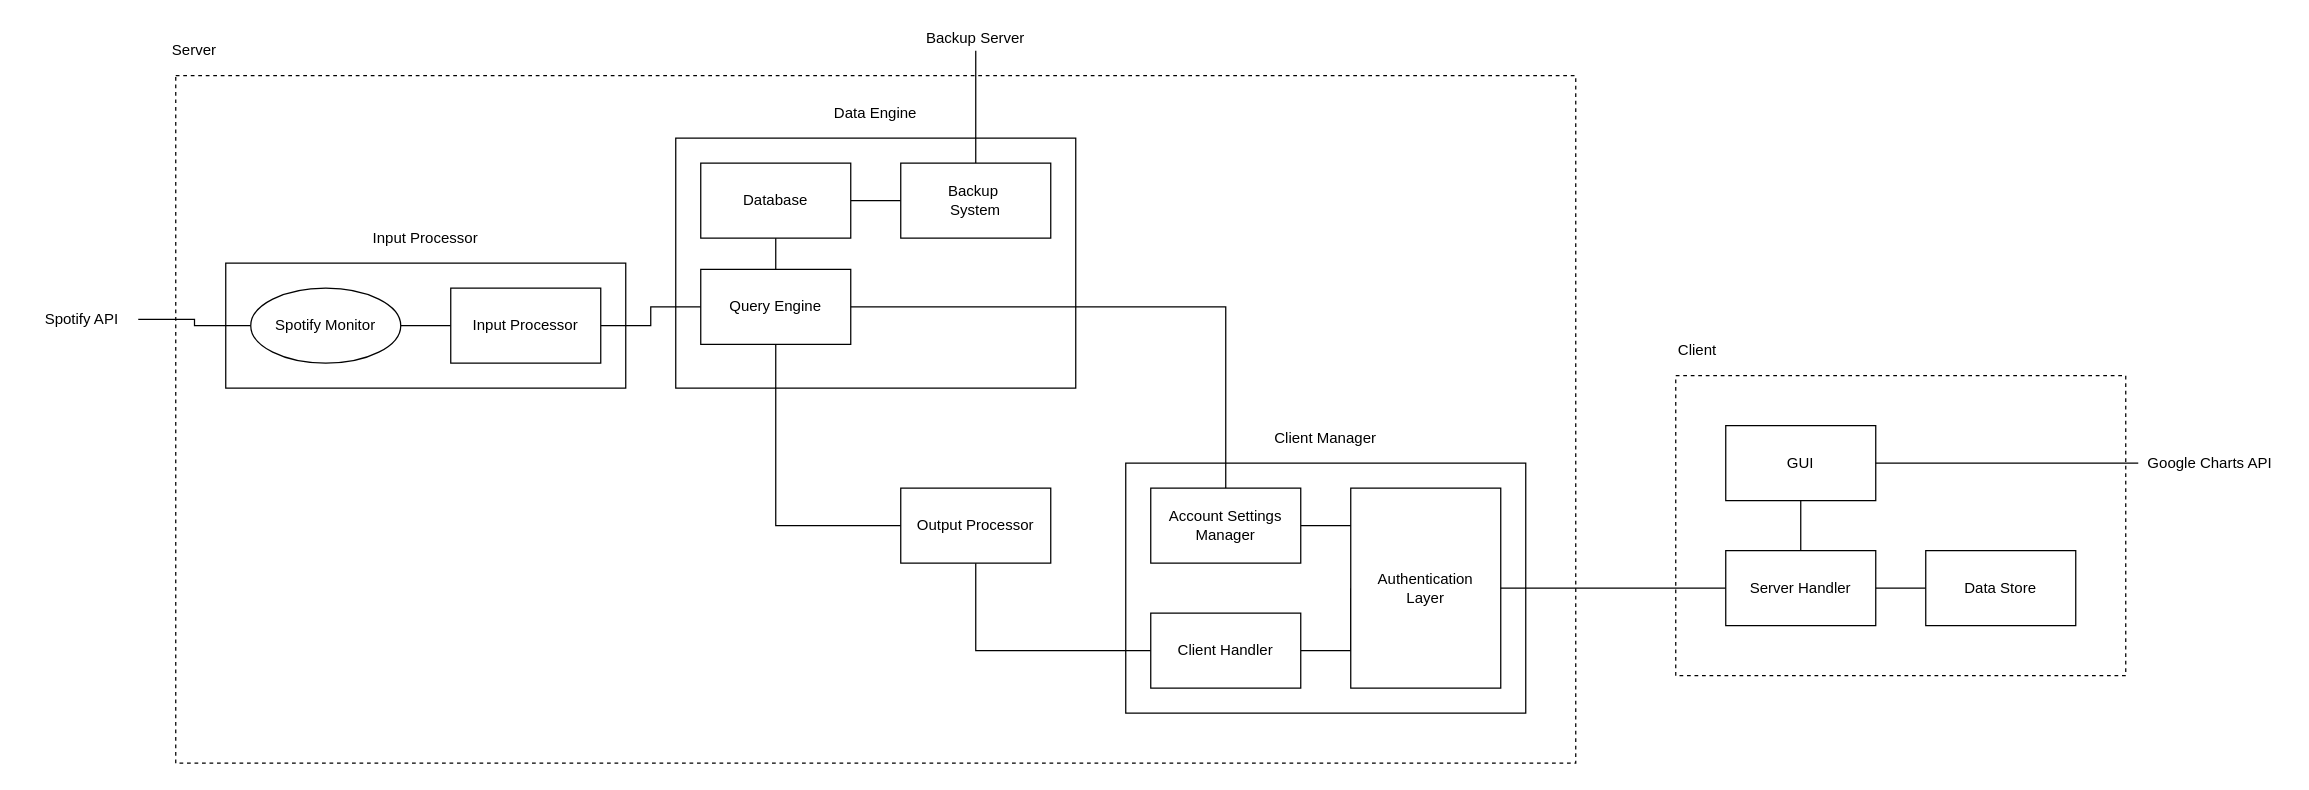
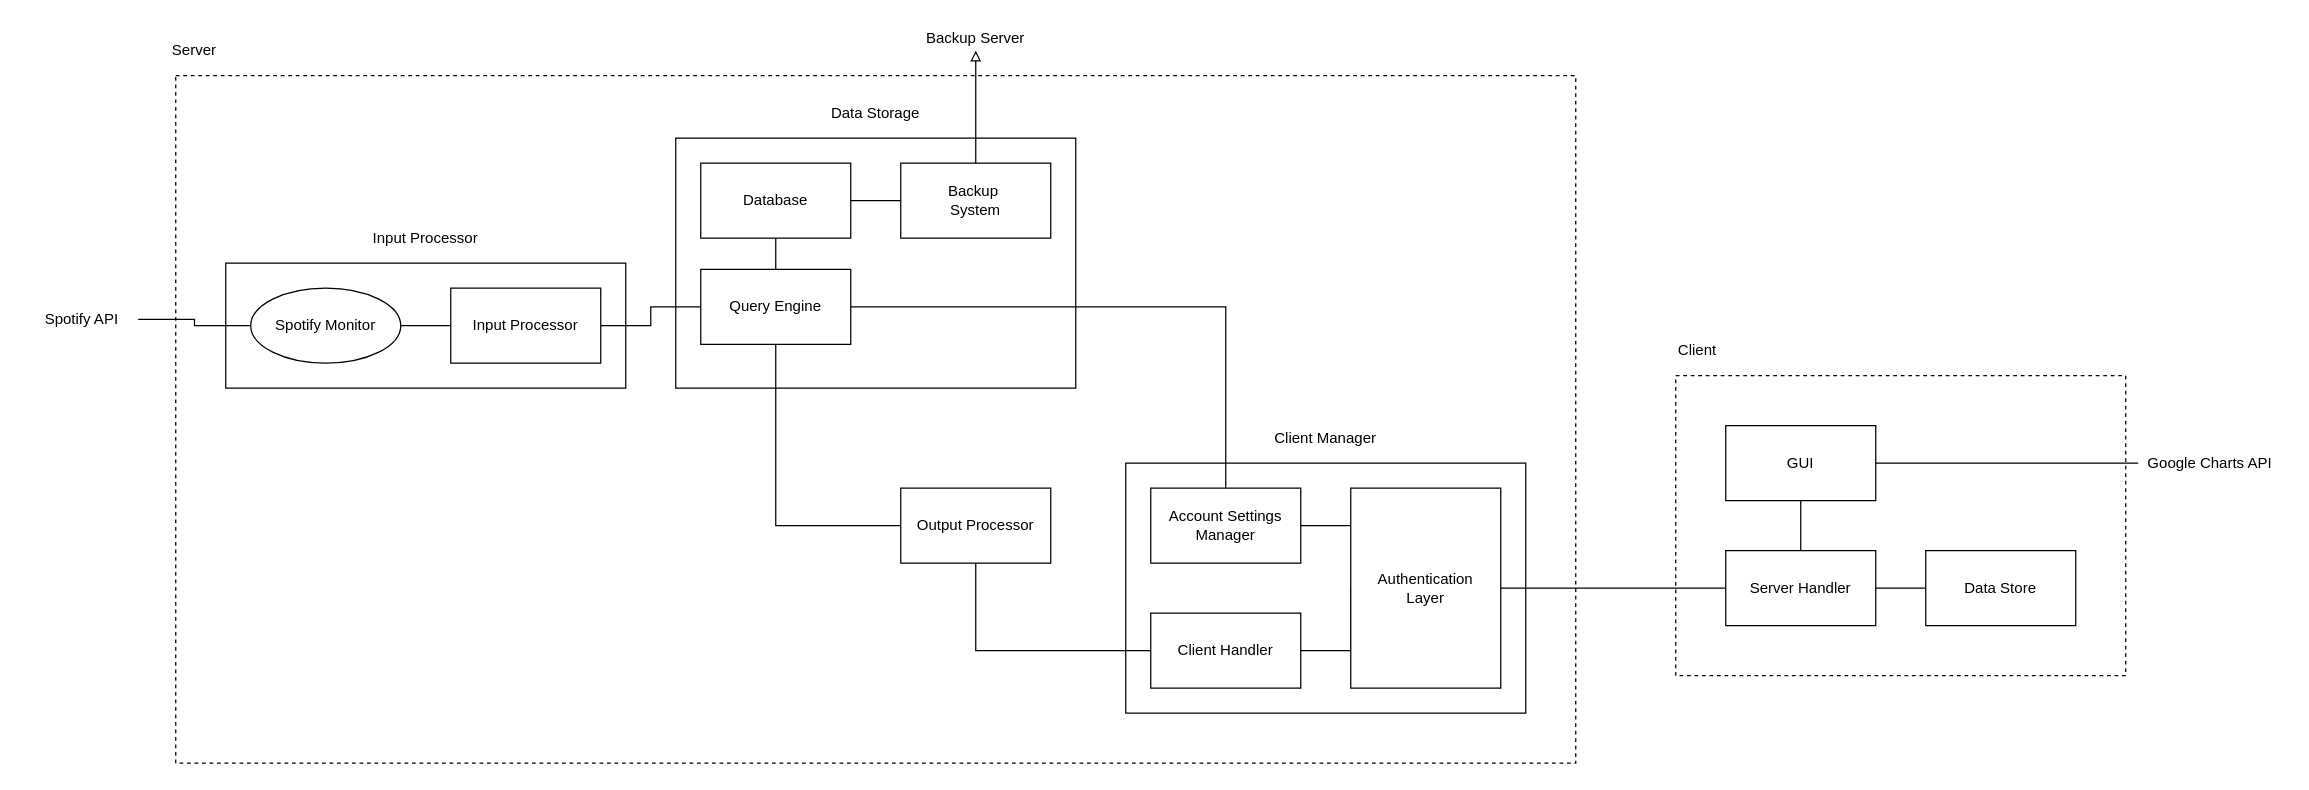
(976, 57) -> (976, 62)
(876, 113) -> (876, 113)
